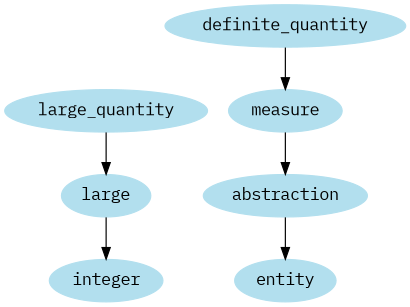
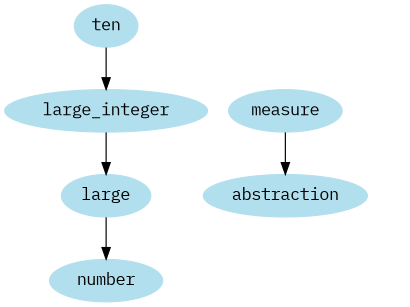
none -> (106, 26)
(285, 26) -> none
(106, 111) -> (106, 111)
(106, 281) -> (106, 281)
(285, 281) -> none
